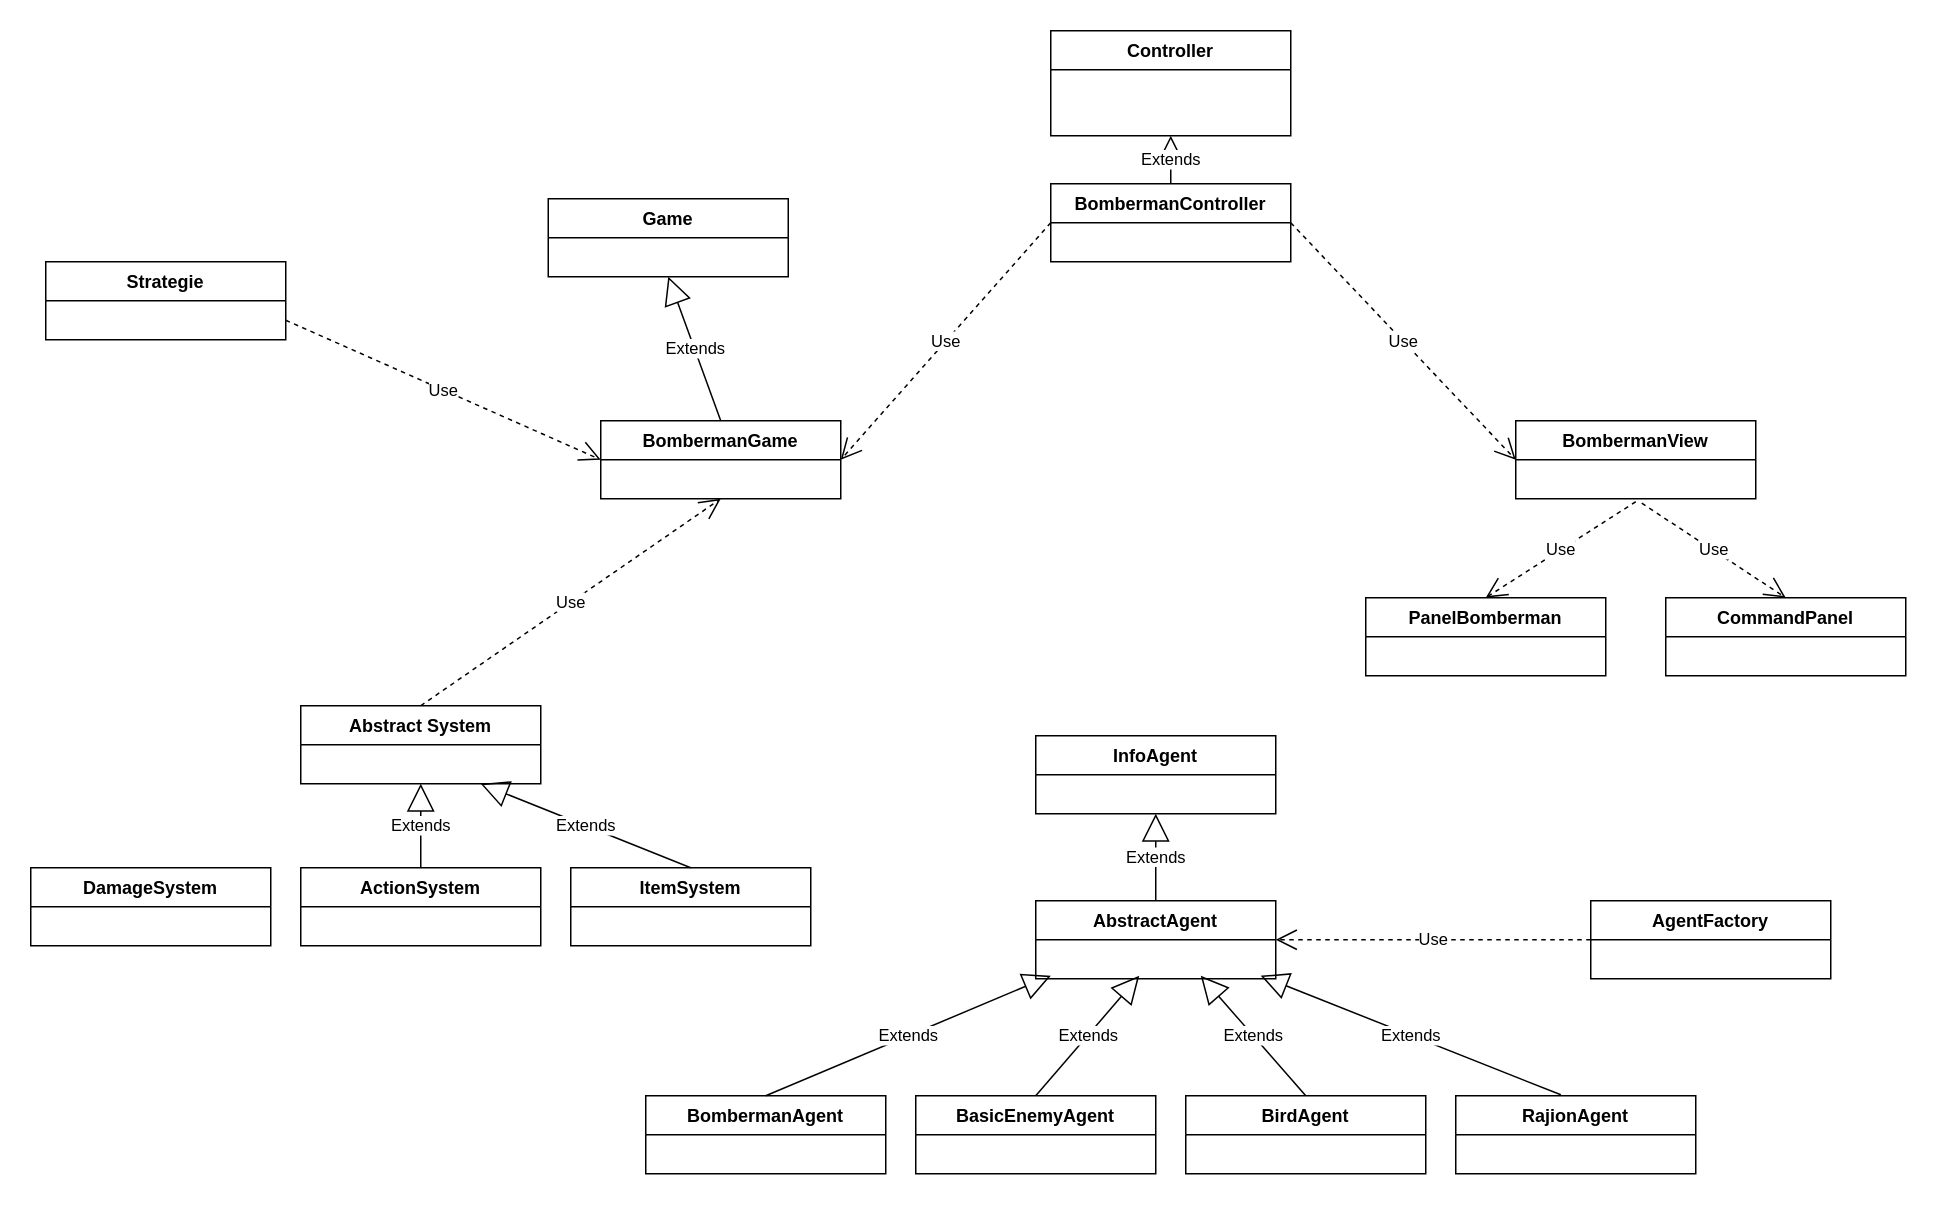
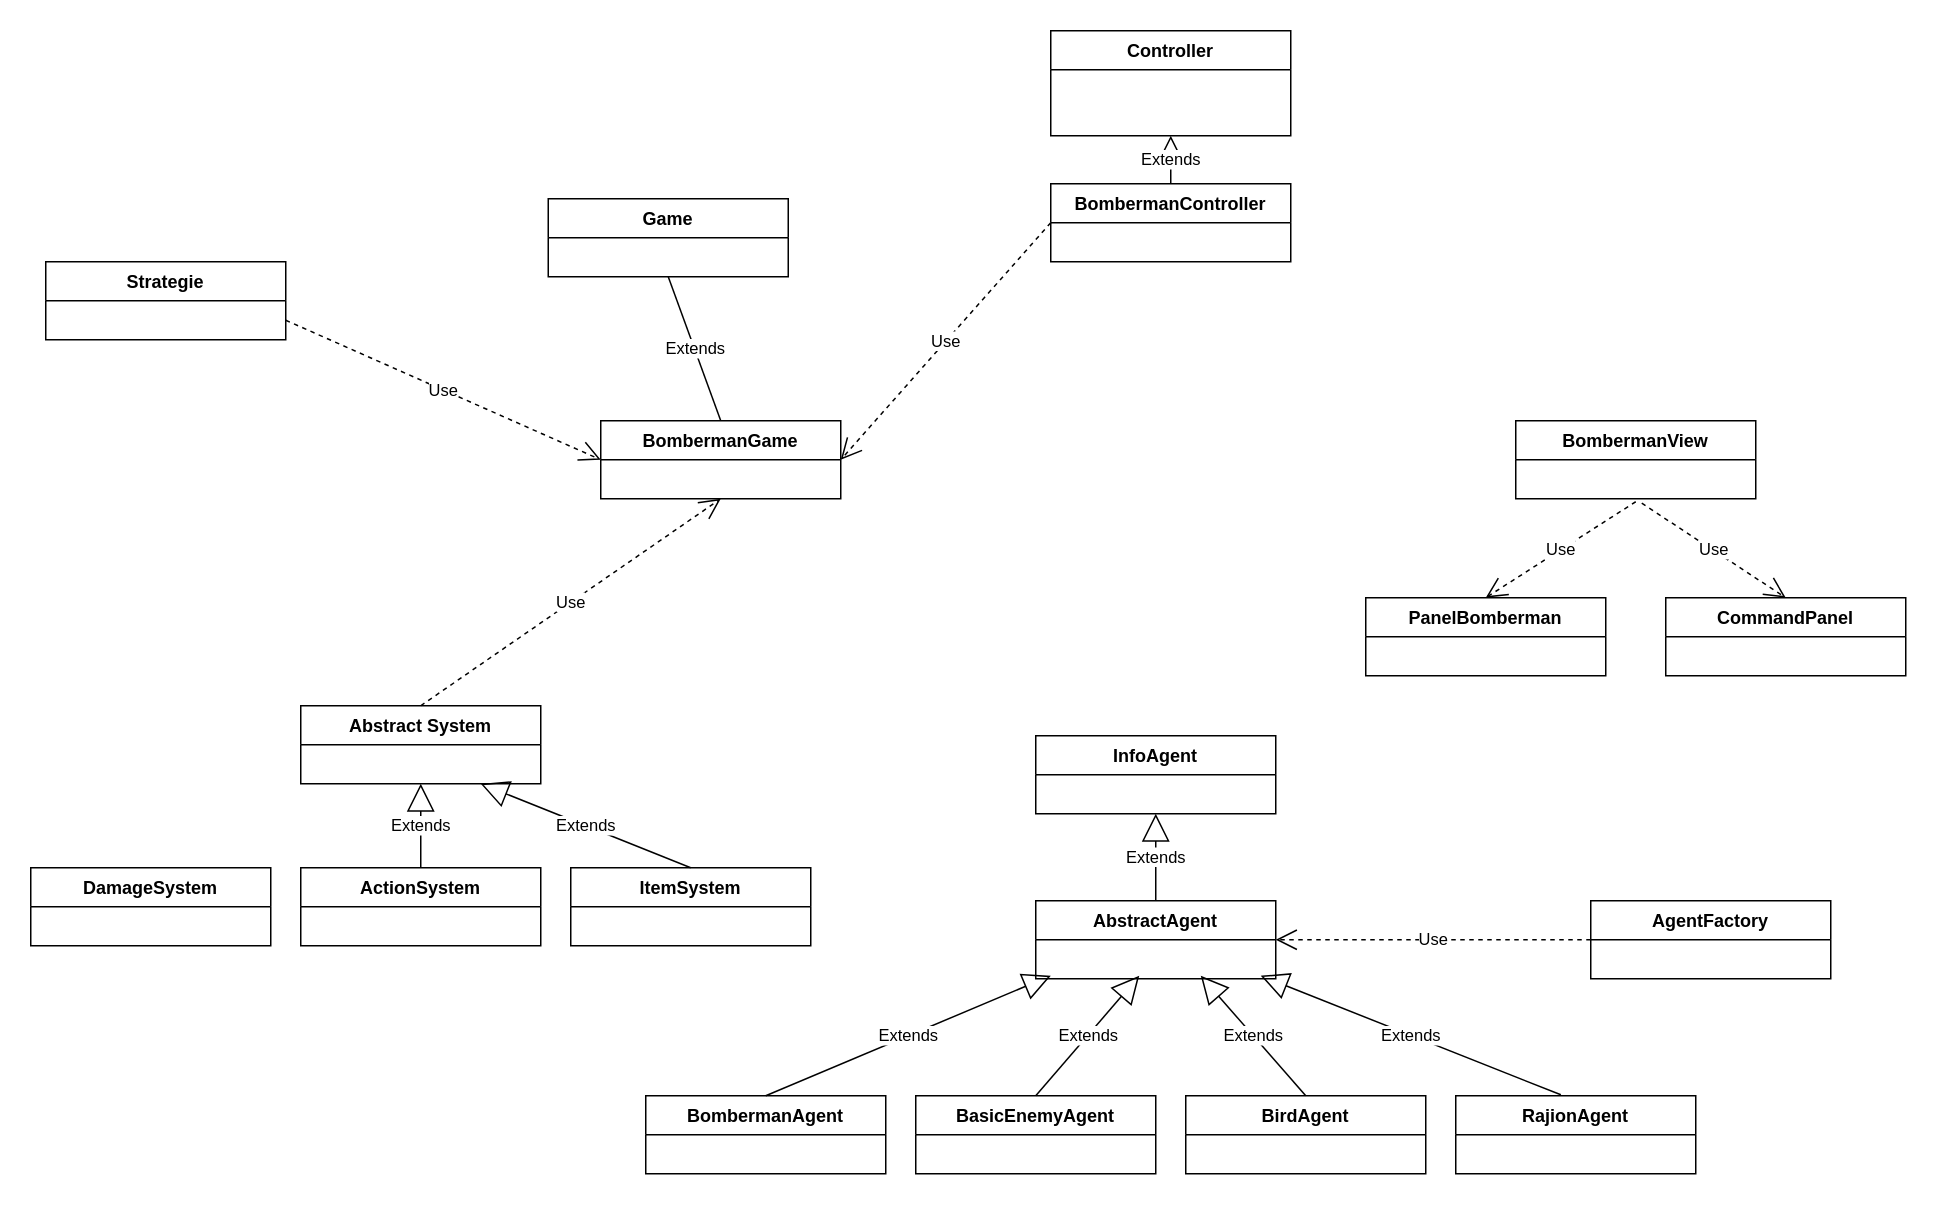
(678, 303) -> (674, 292)
(1402, 340) -> none
